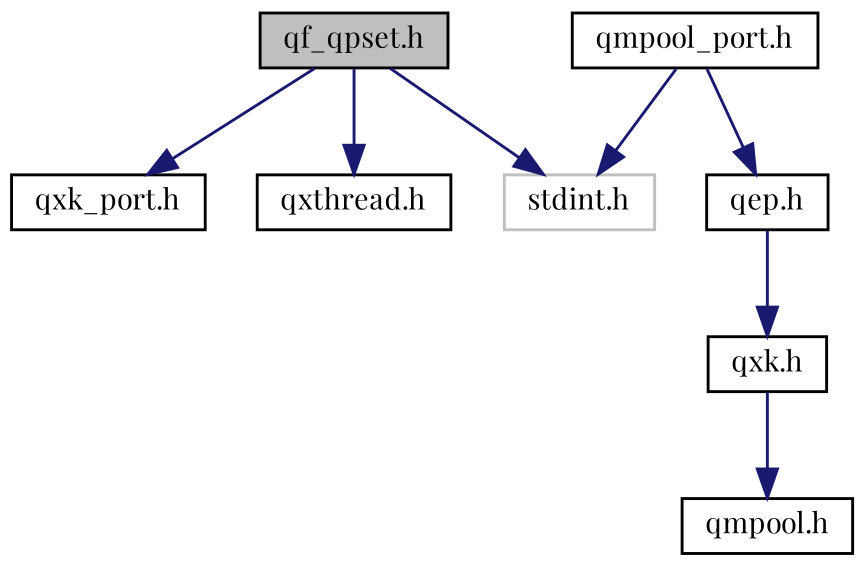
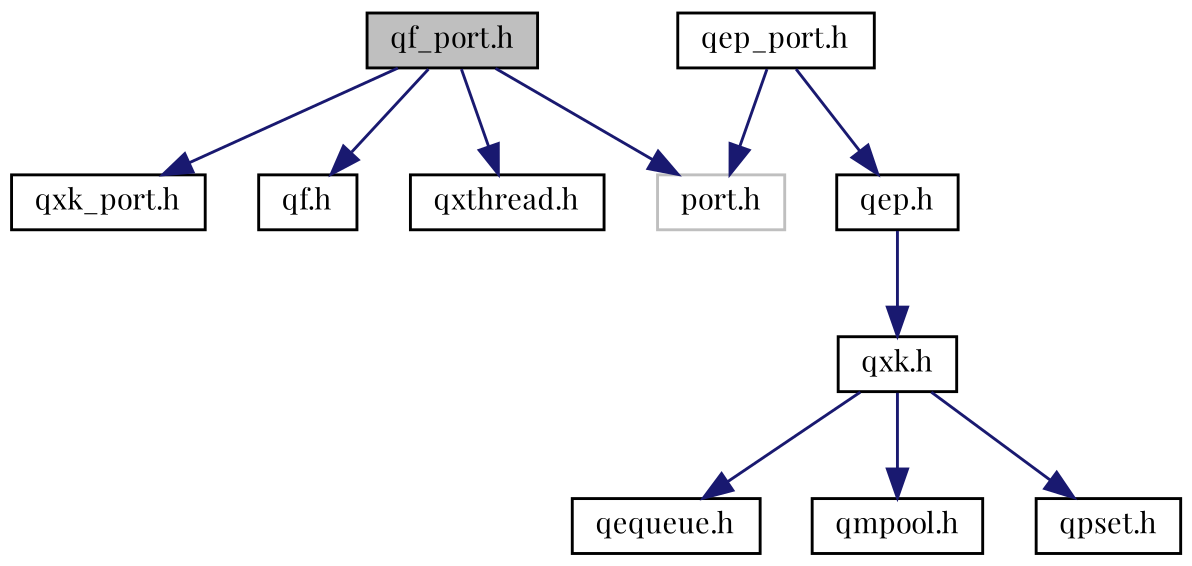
(354, 40) -> (452, 40)
(695, 40) -> (776, 40)
none -> (308, 202)
(580, 202) -> (721, 202)
none -> (666, 526)
none -> (1108, 526)
